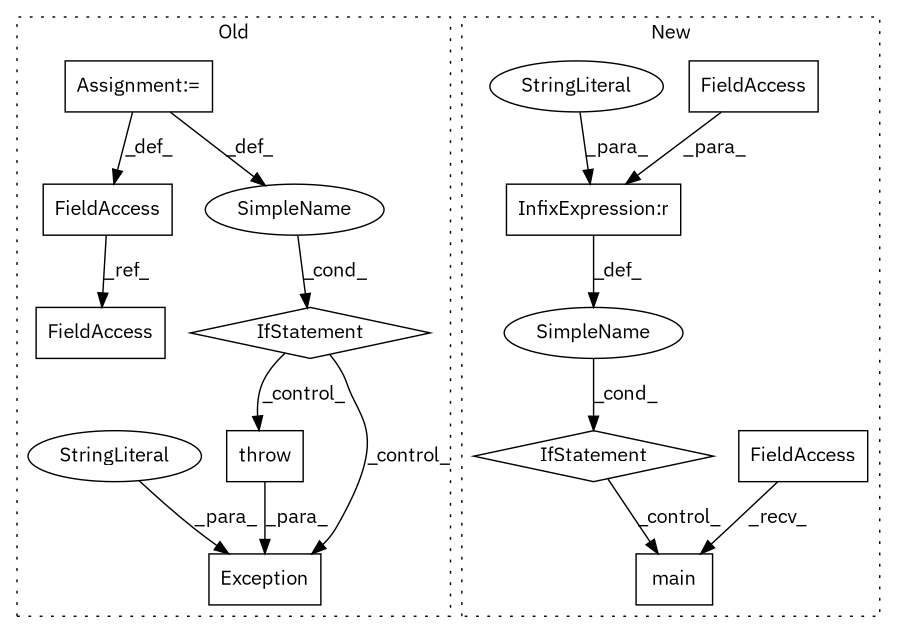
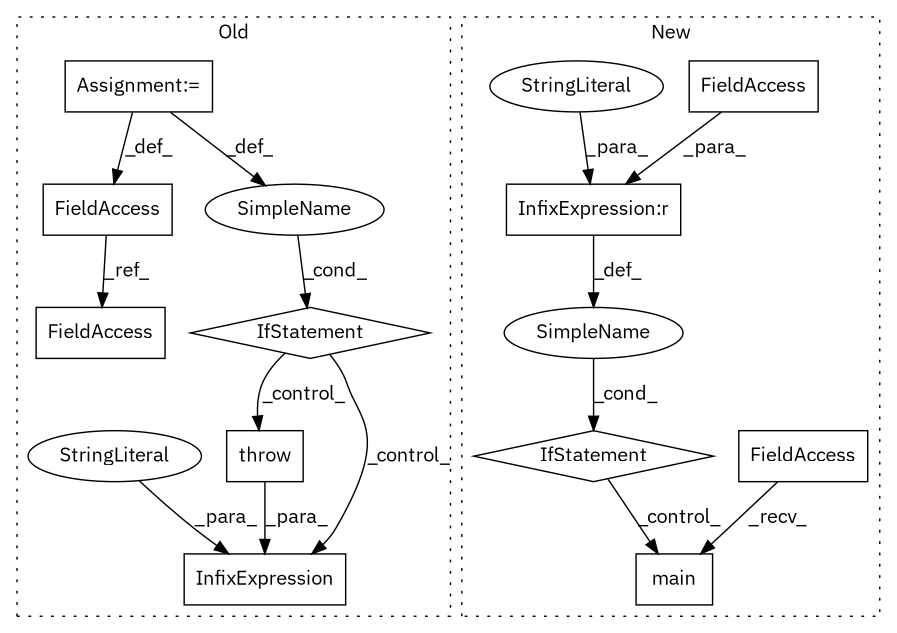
(265, 579) -> (265, 579)
